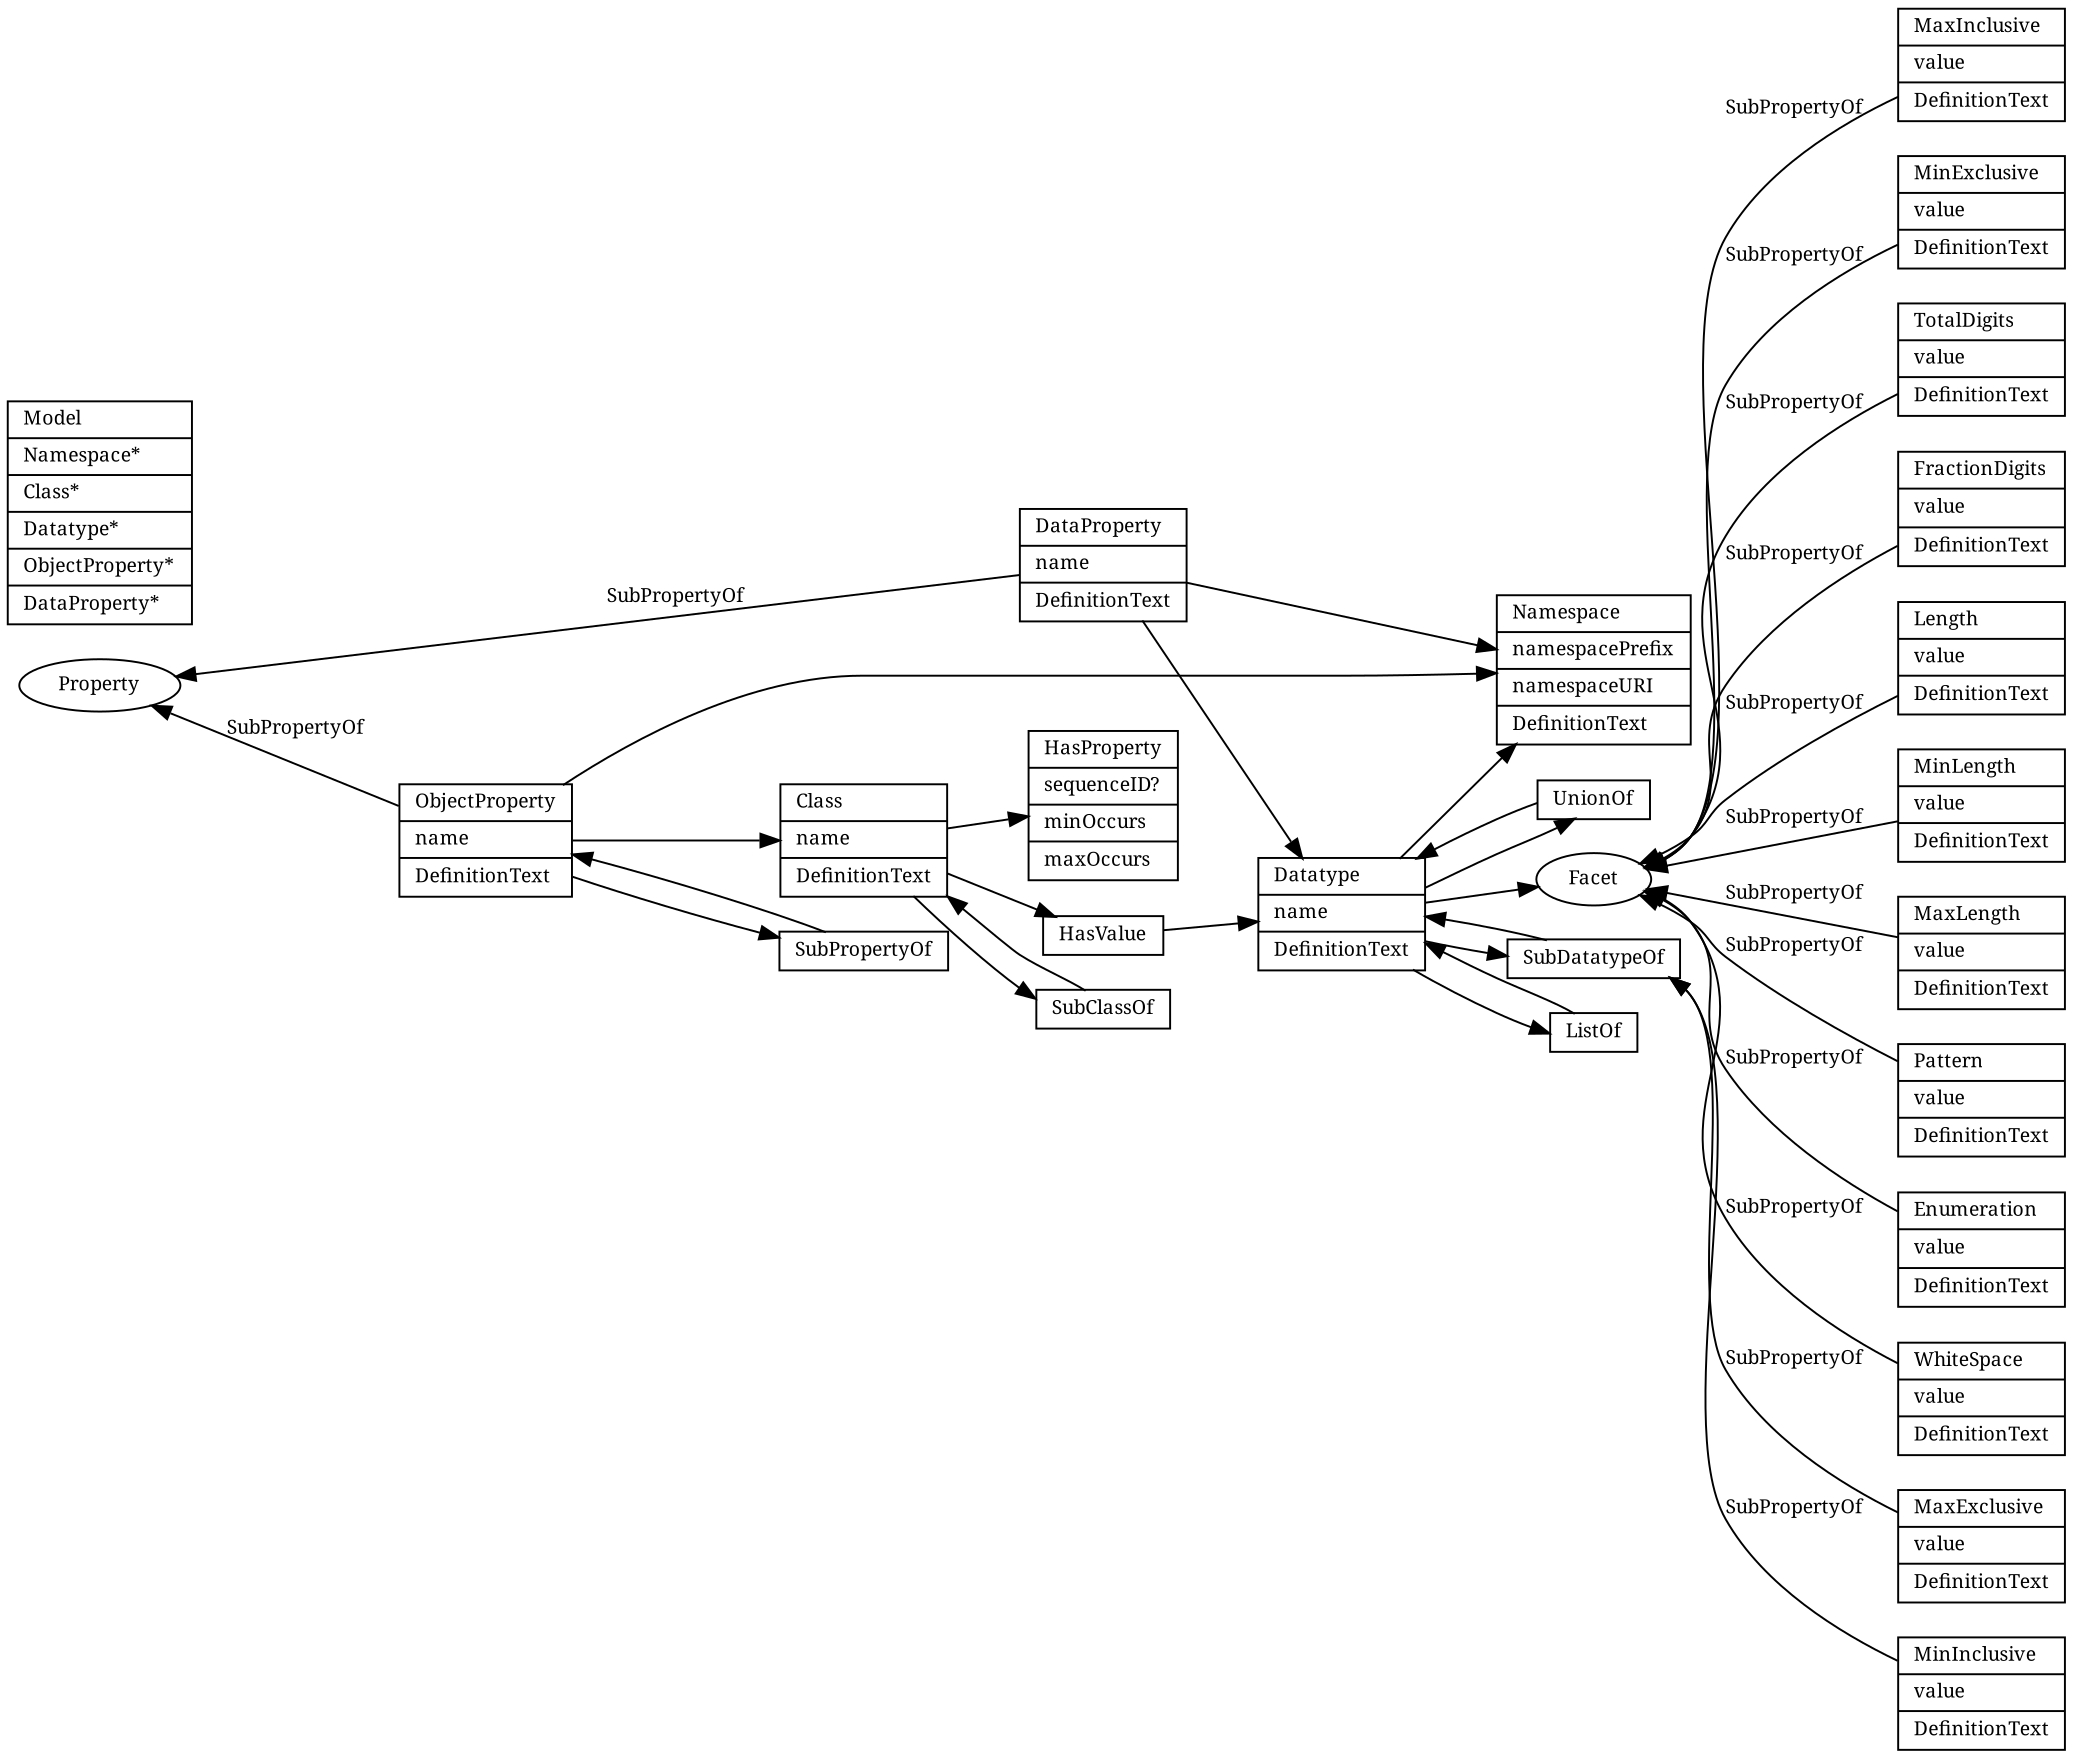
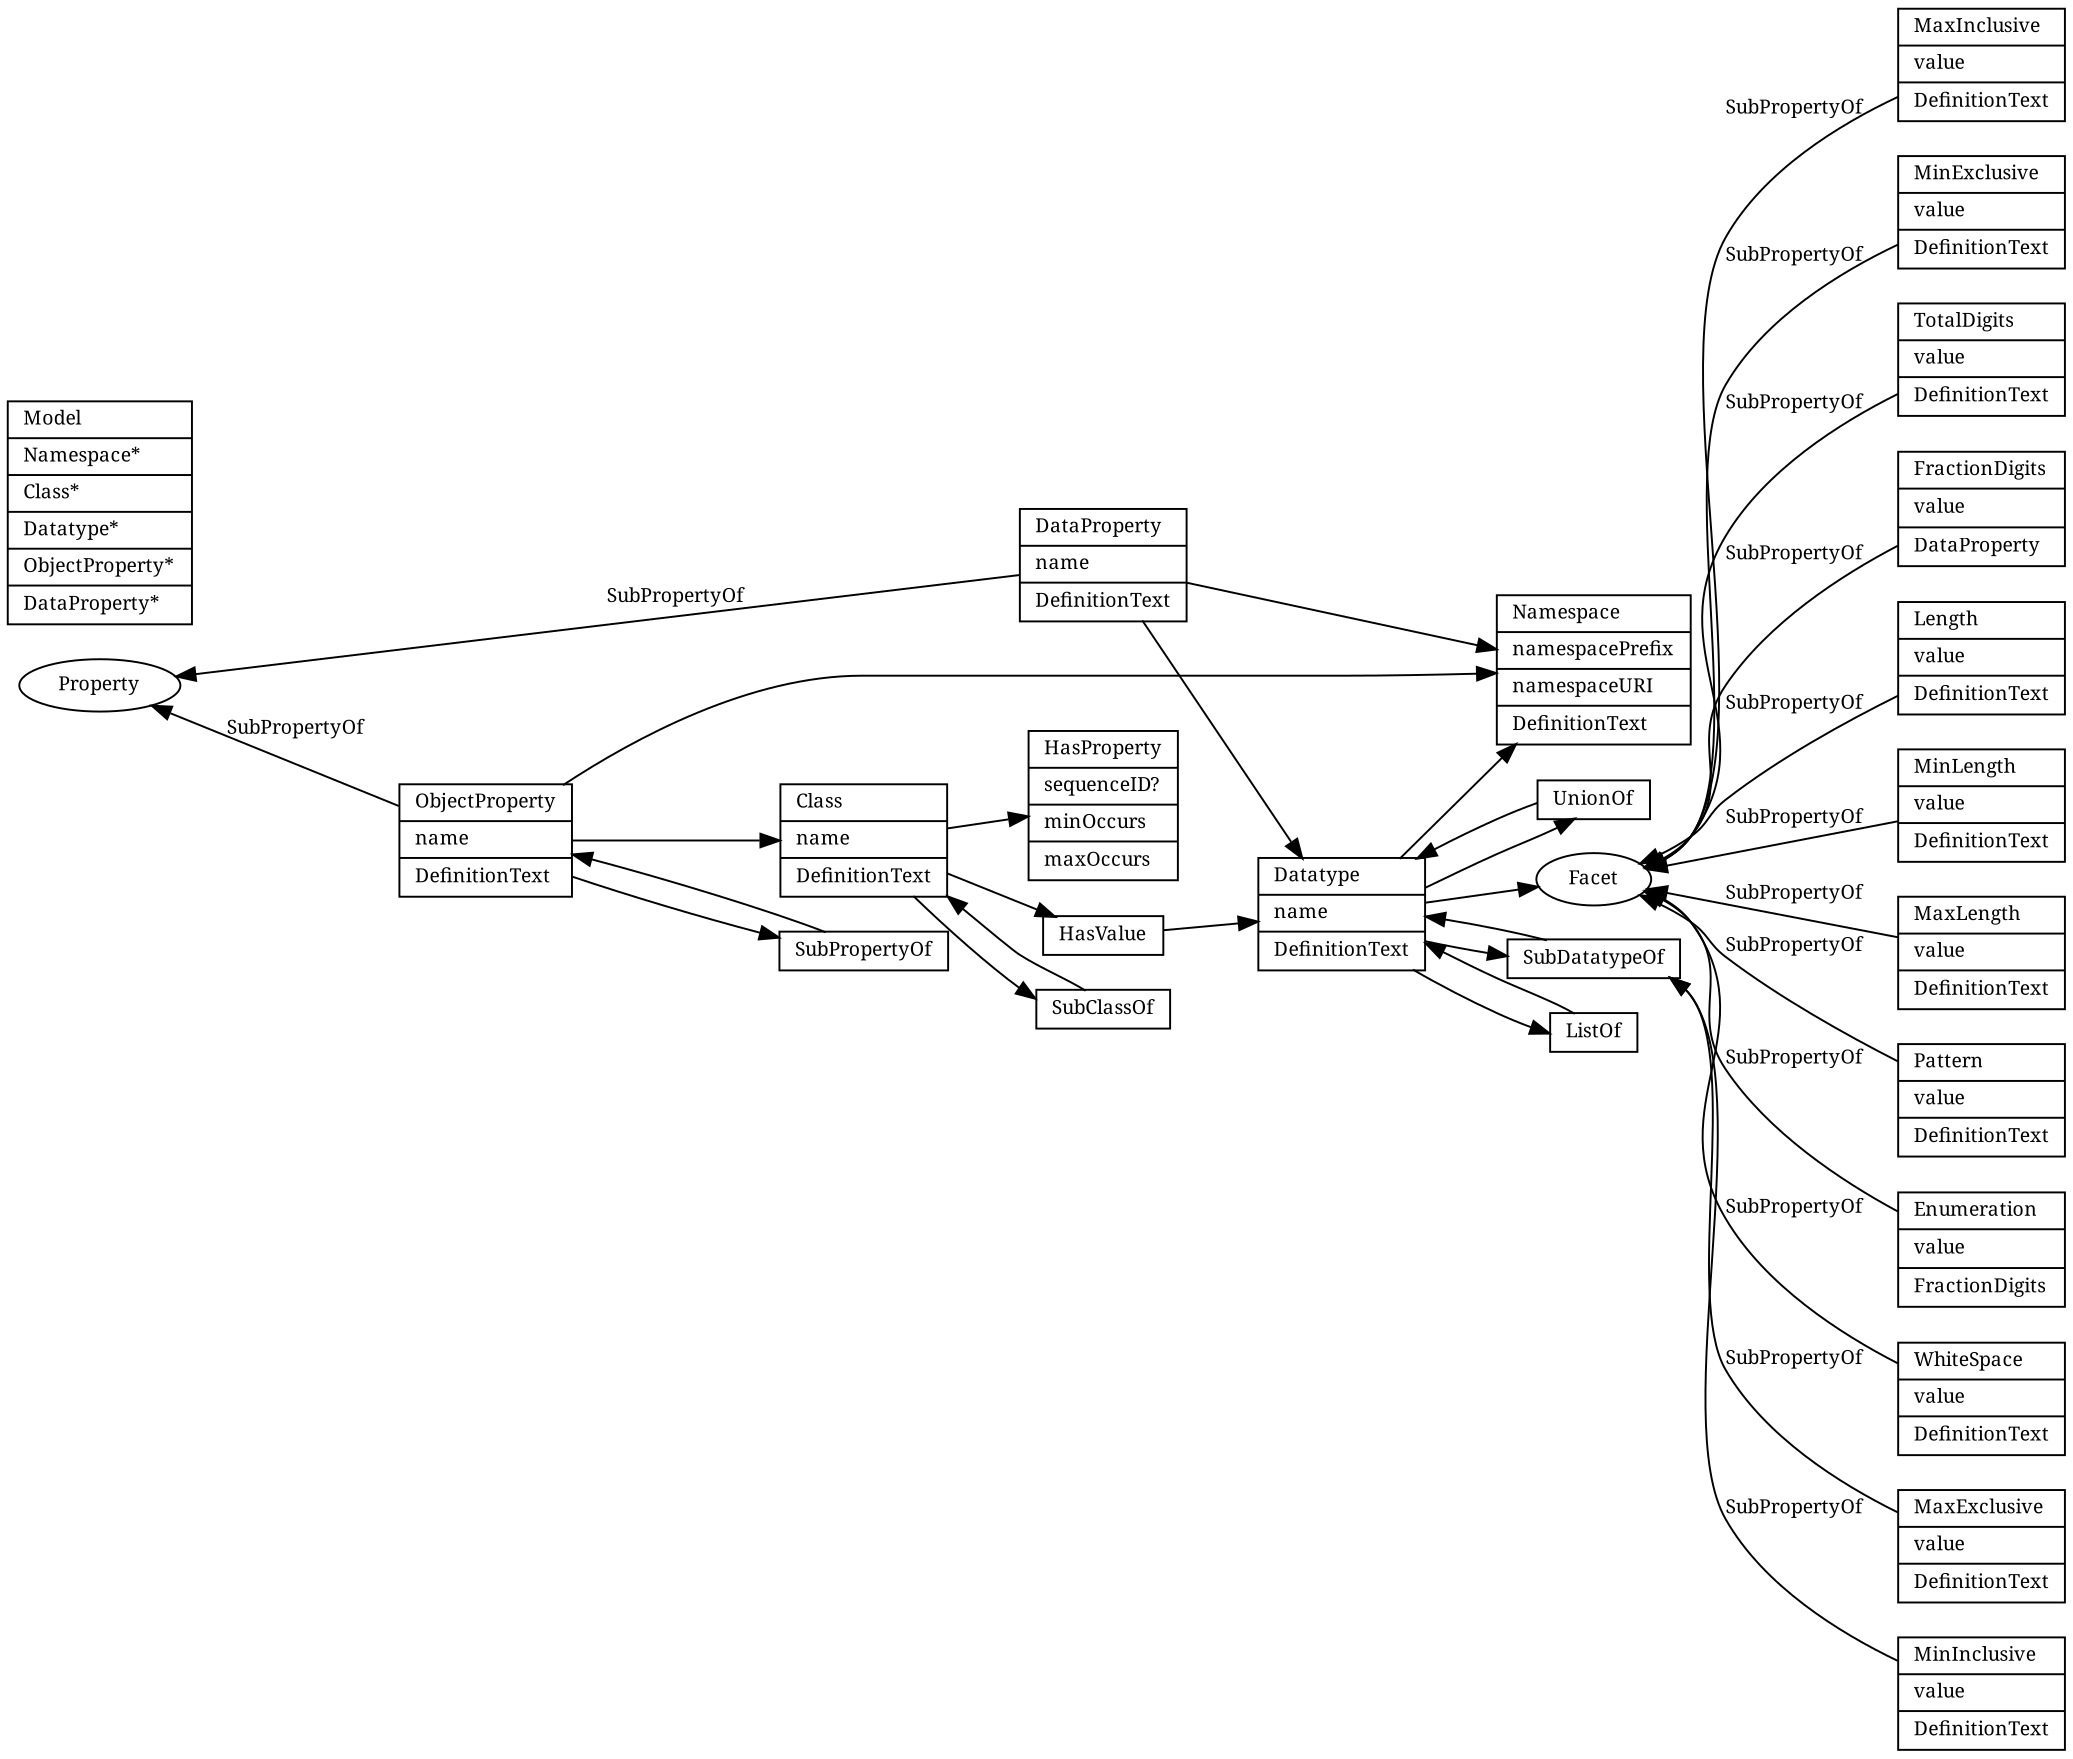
(1982, 546) -> (1978, 546)
(1982, 1286) -> (1981, 1286)
